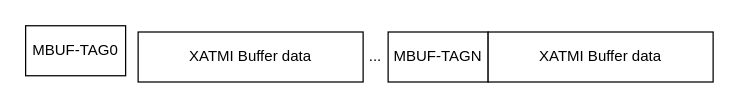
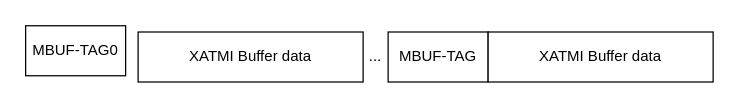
(438, 57) -> (438, 57)
